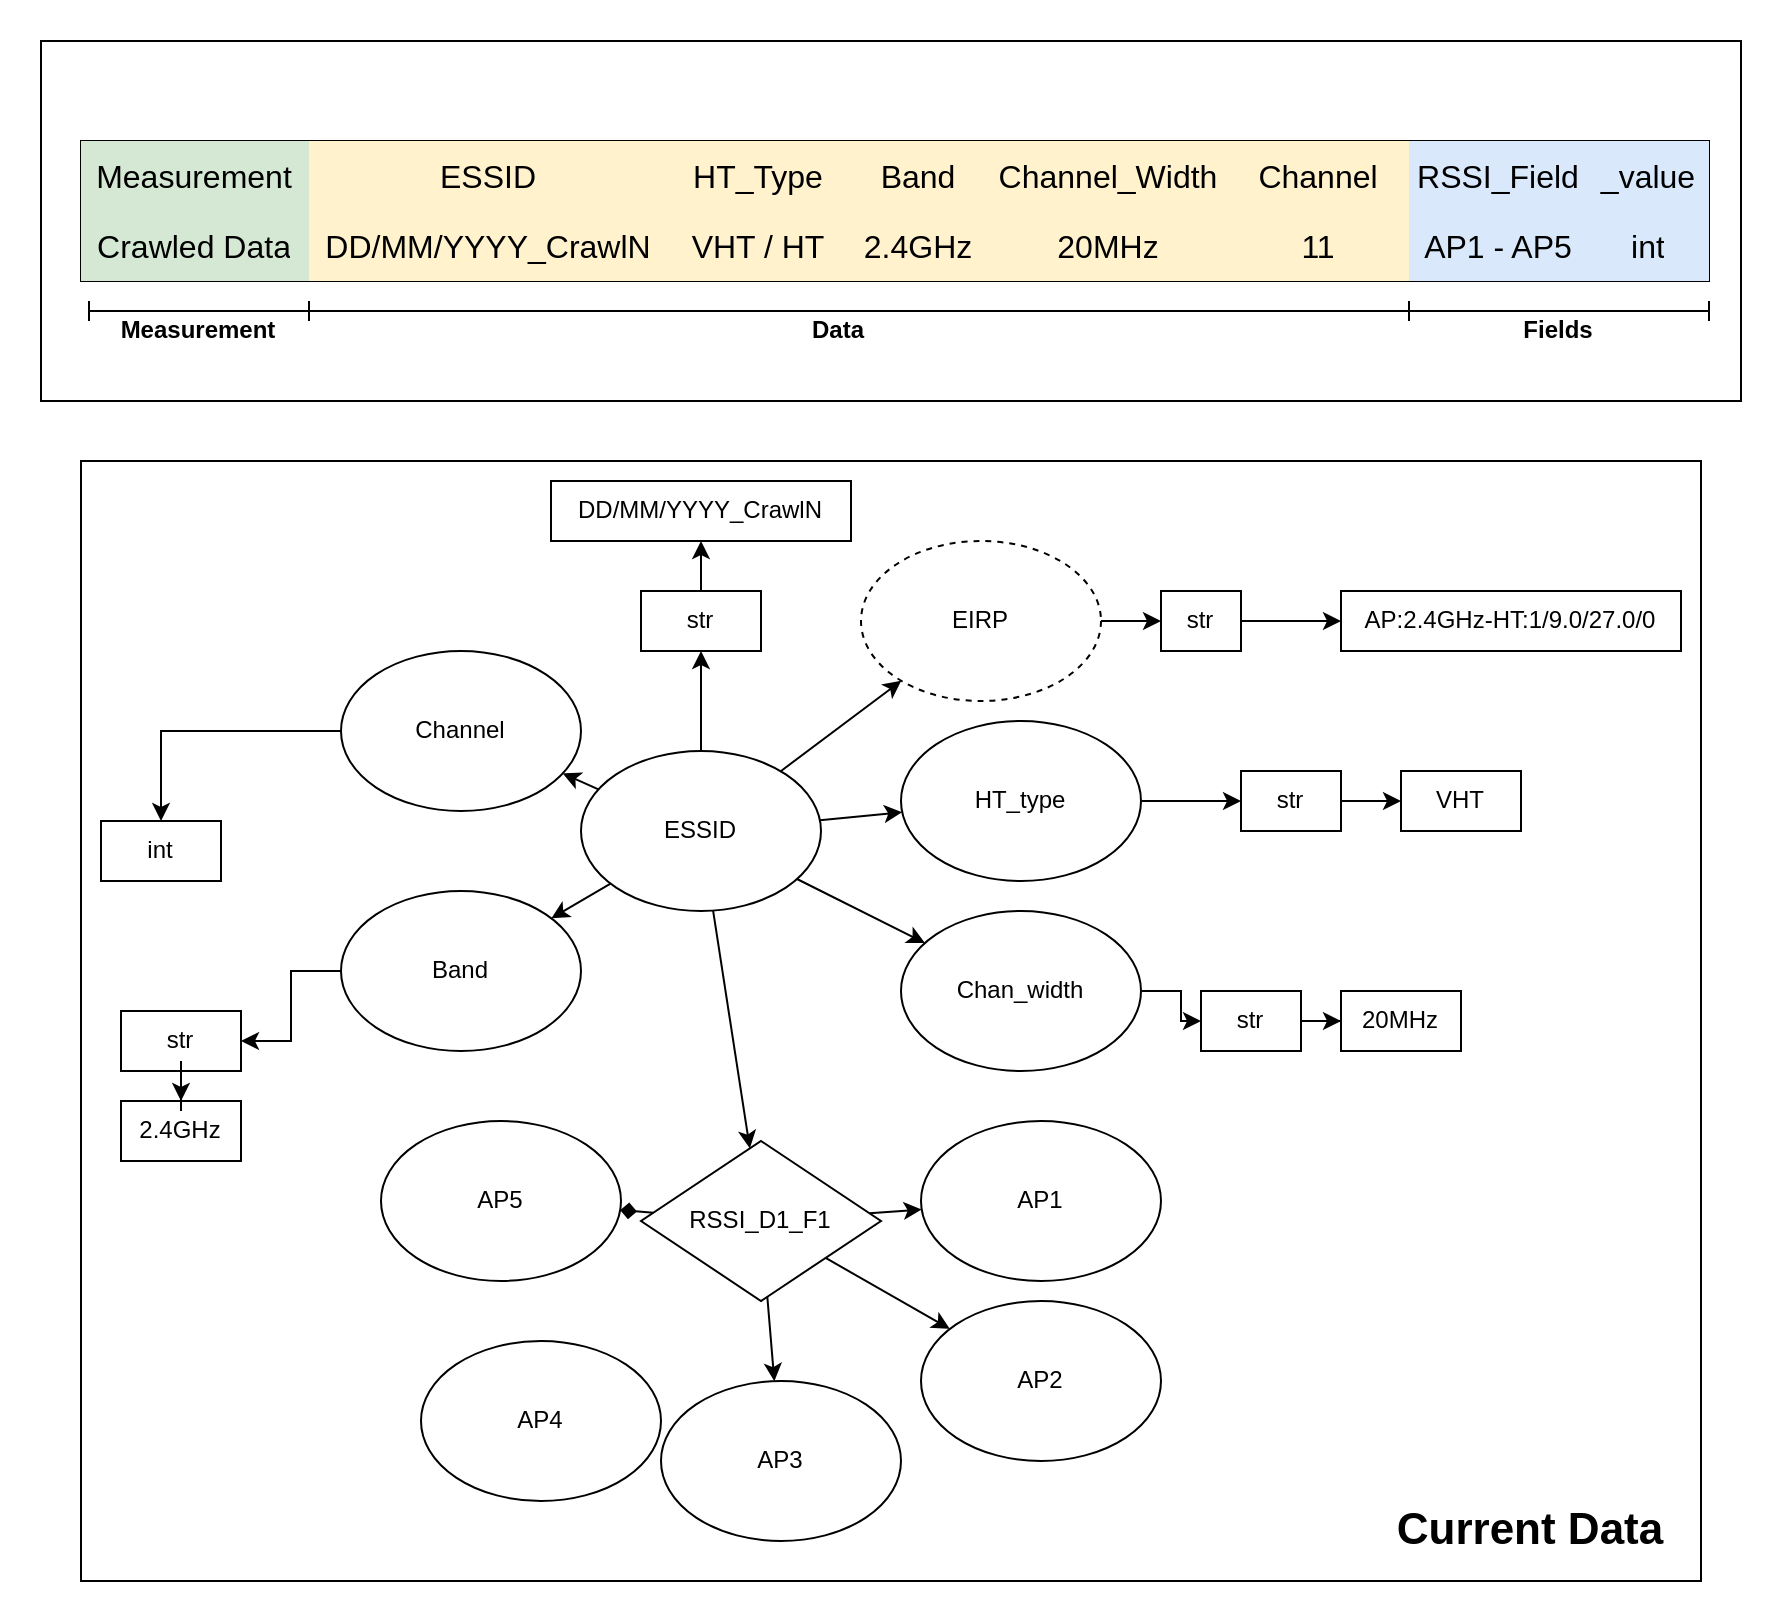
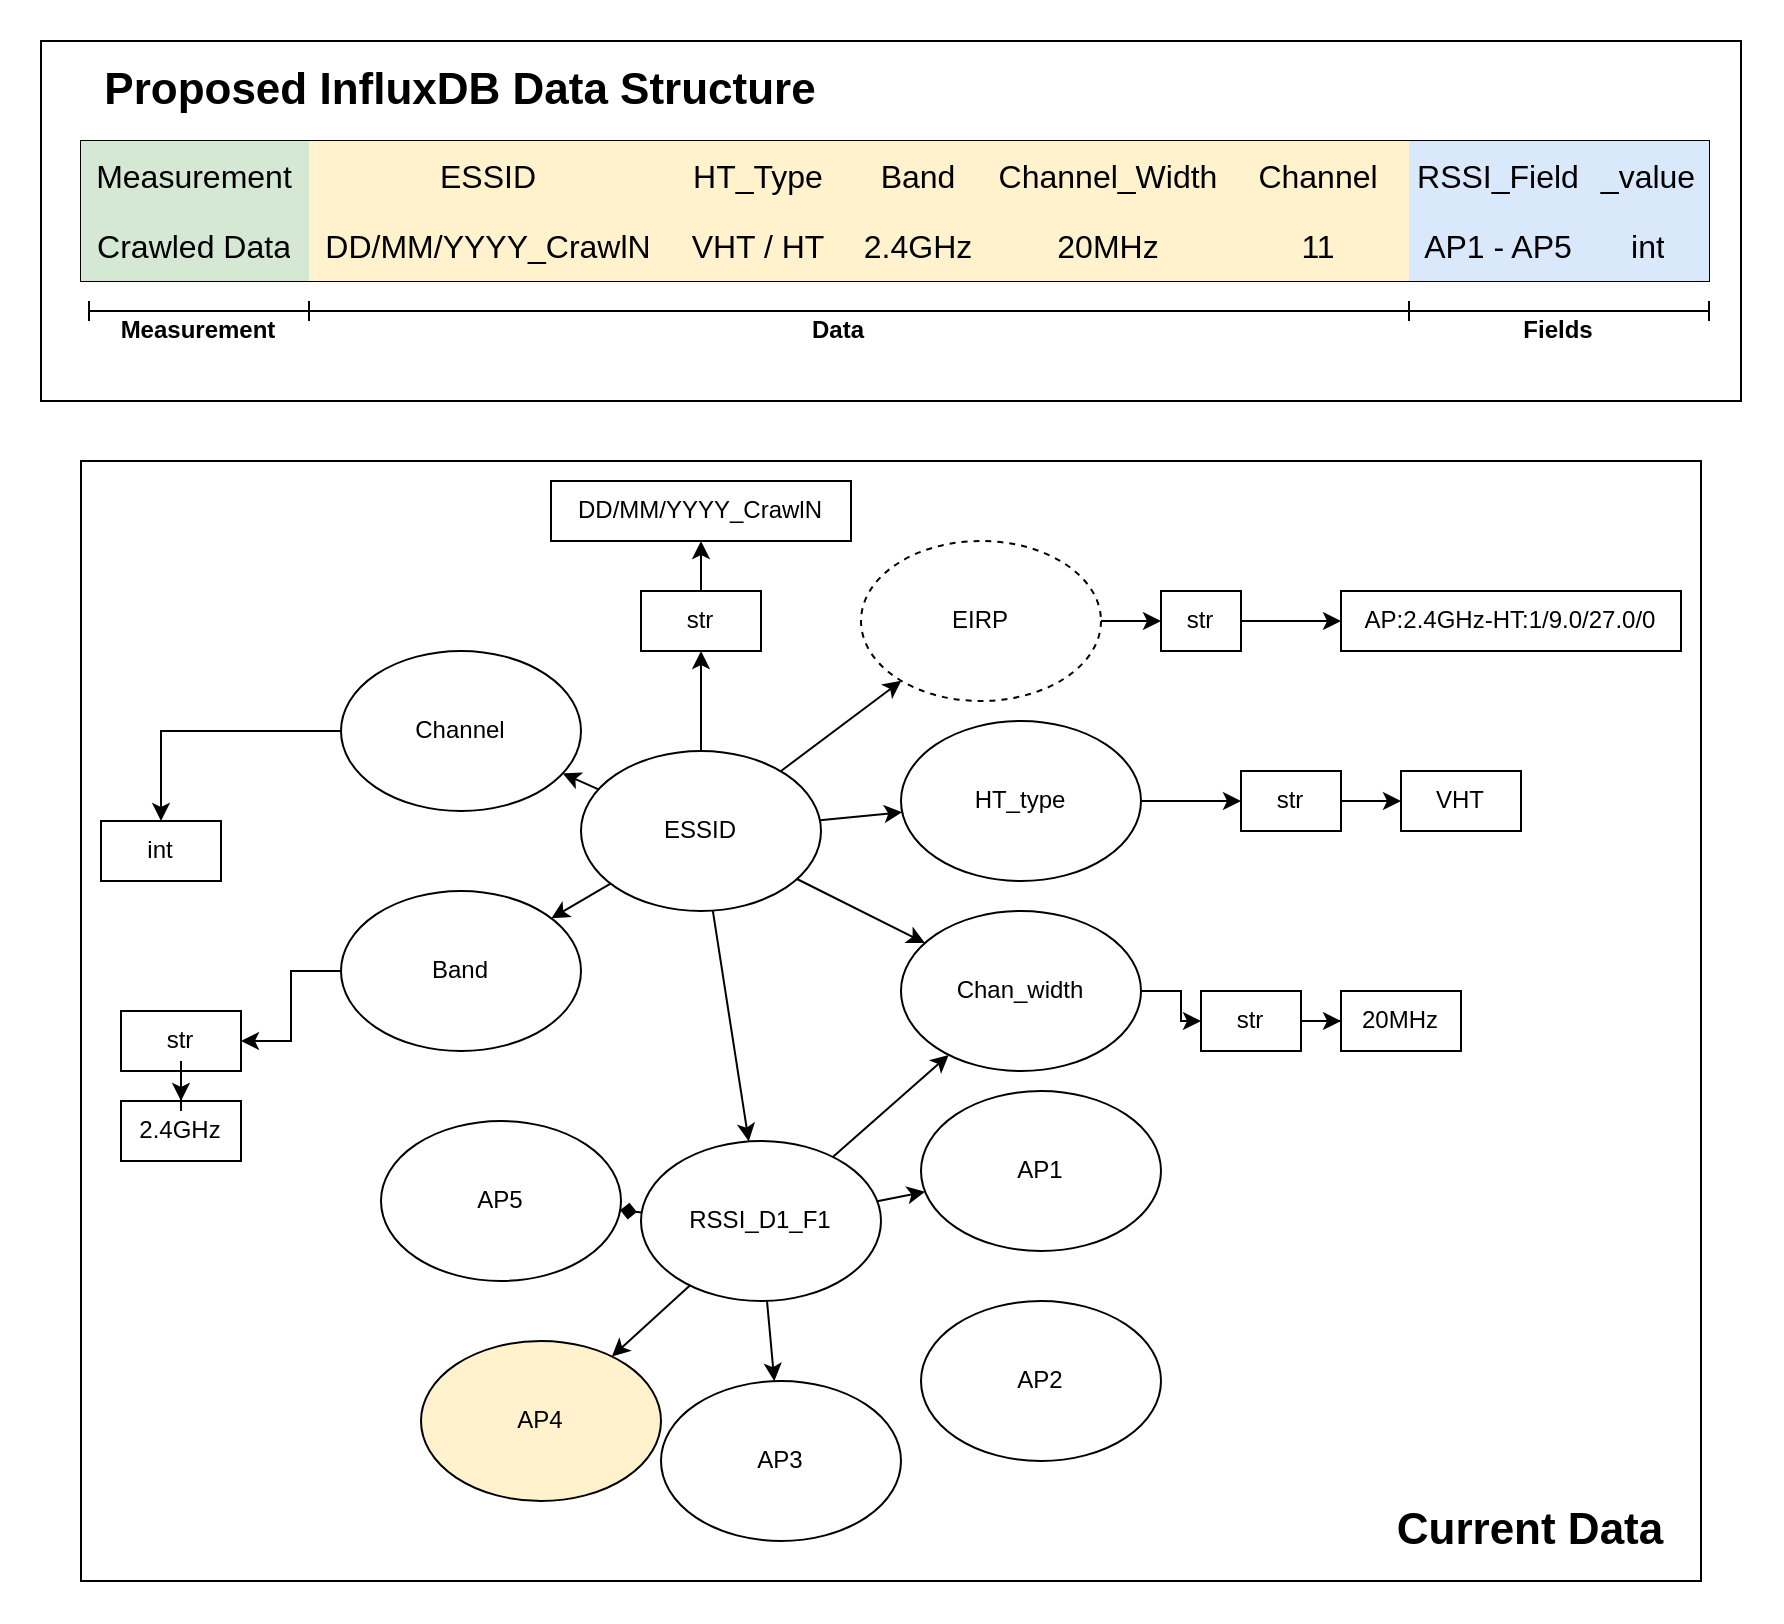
none -> (461, 91)
(1041, 1201) -> (1041, 1171)
(761, 1221) -> (761, 1221)
(882, 1290) -> (886, 1110)
none -> (656, 1317)
(541, 1421) -> (541, 1421)
